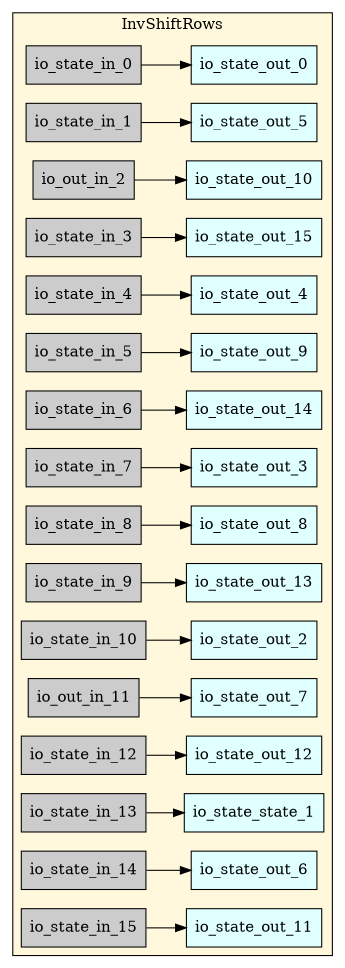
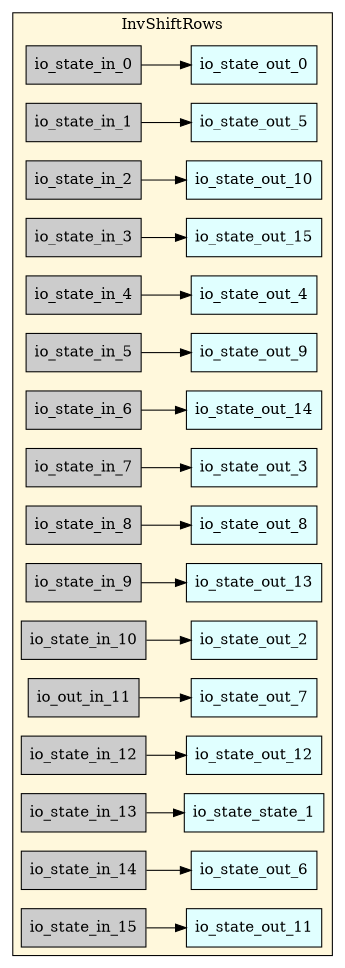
(84, 180) -> (84, 180)
